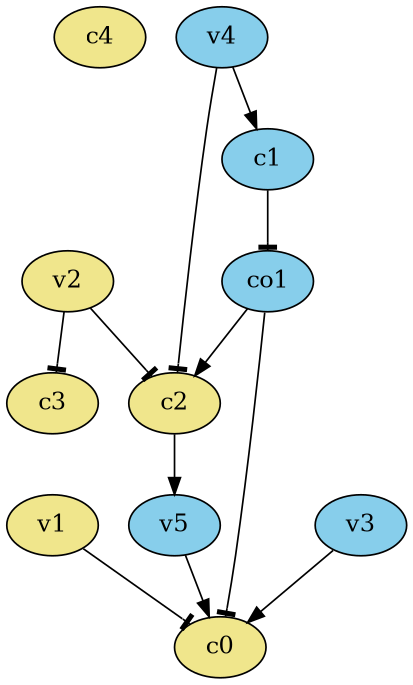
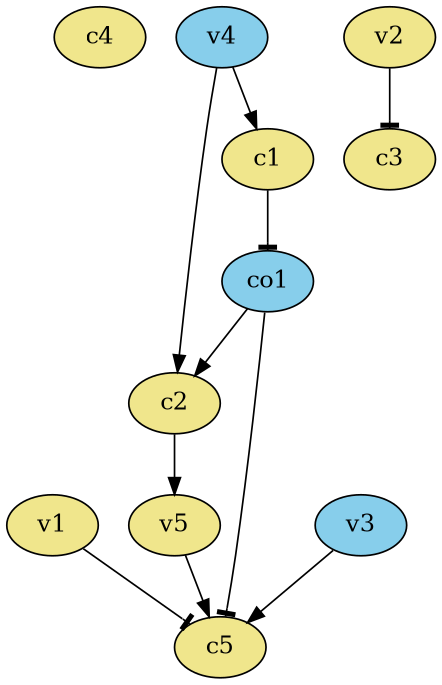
(268, 159) -> (268, 159)
(195, 215) -> (196, 211)
(118, 339) -> none
(175, 525) -> (175, 525)
(220, 647) -> (220, 647)
